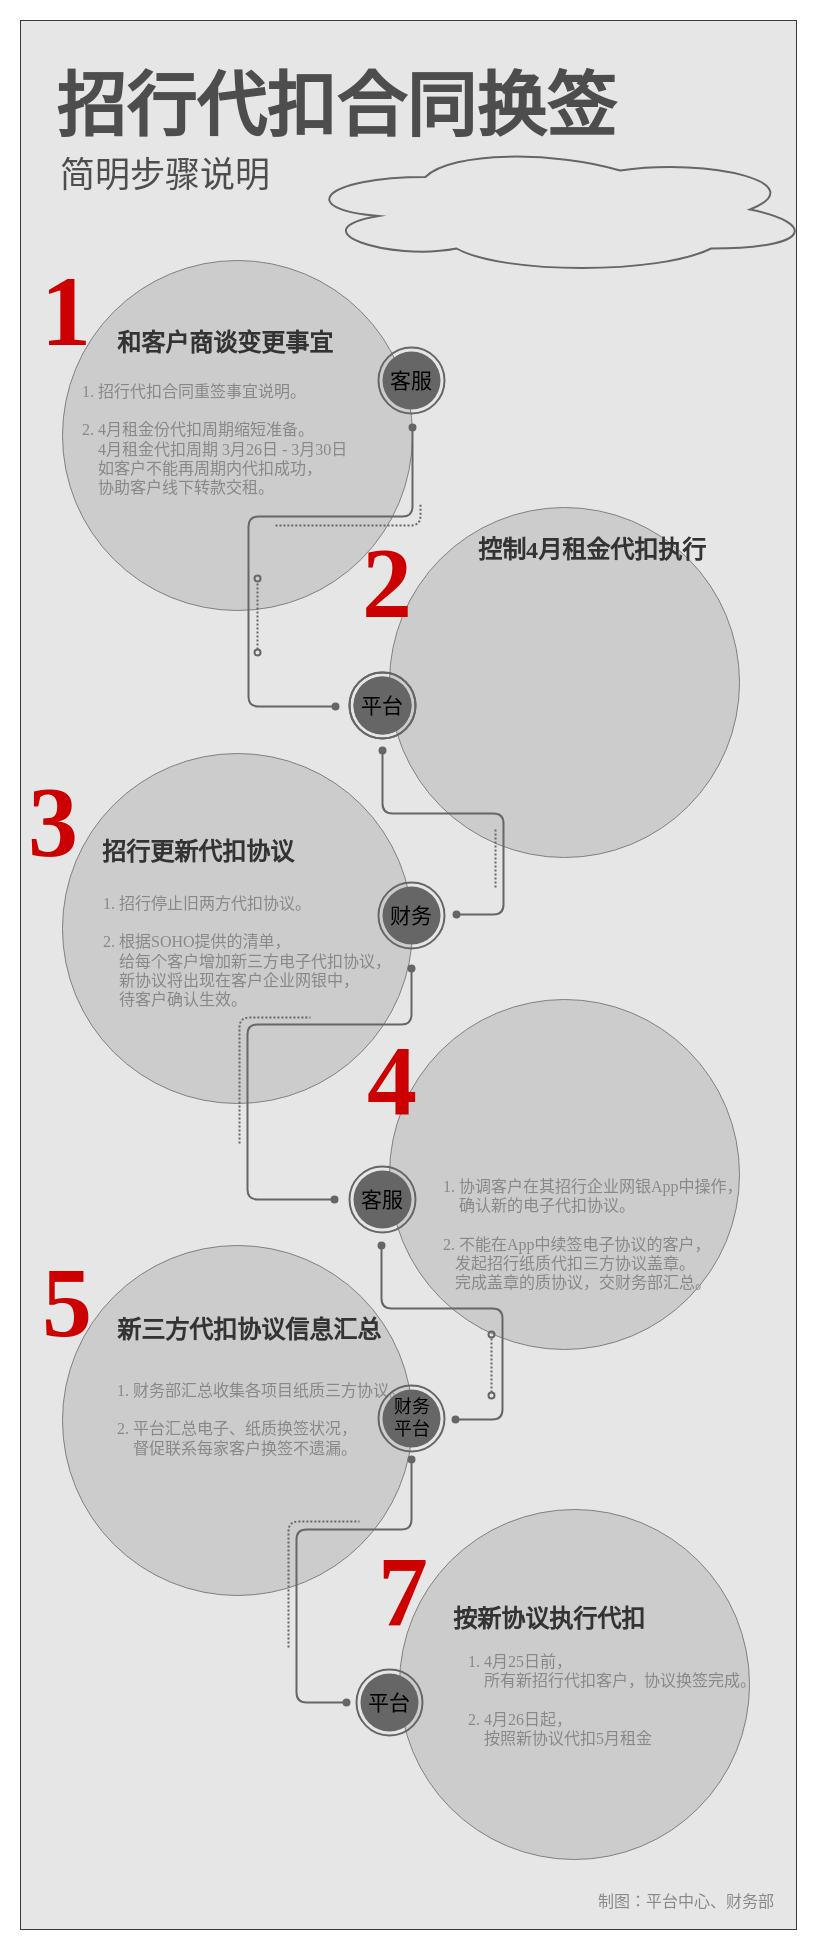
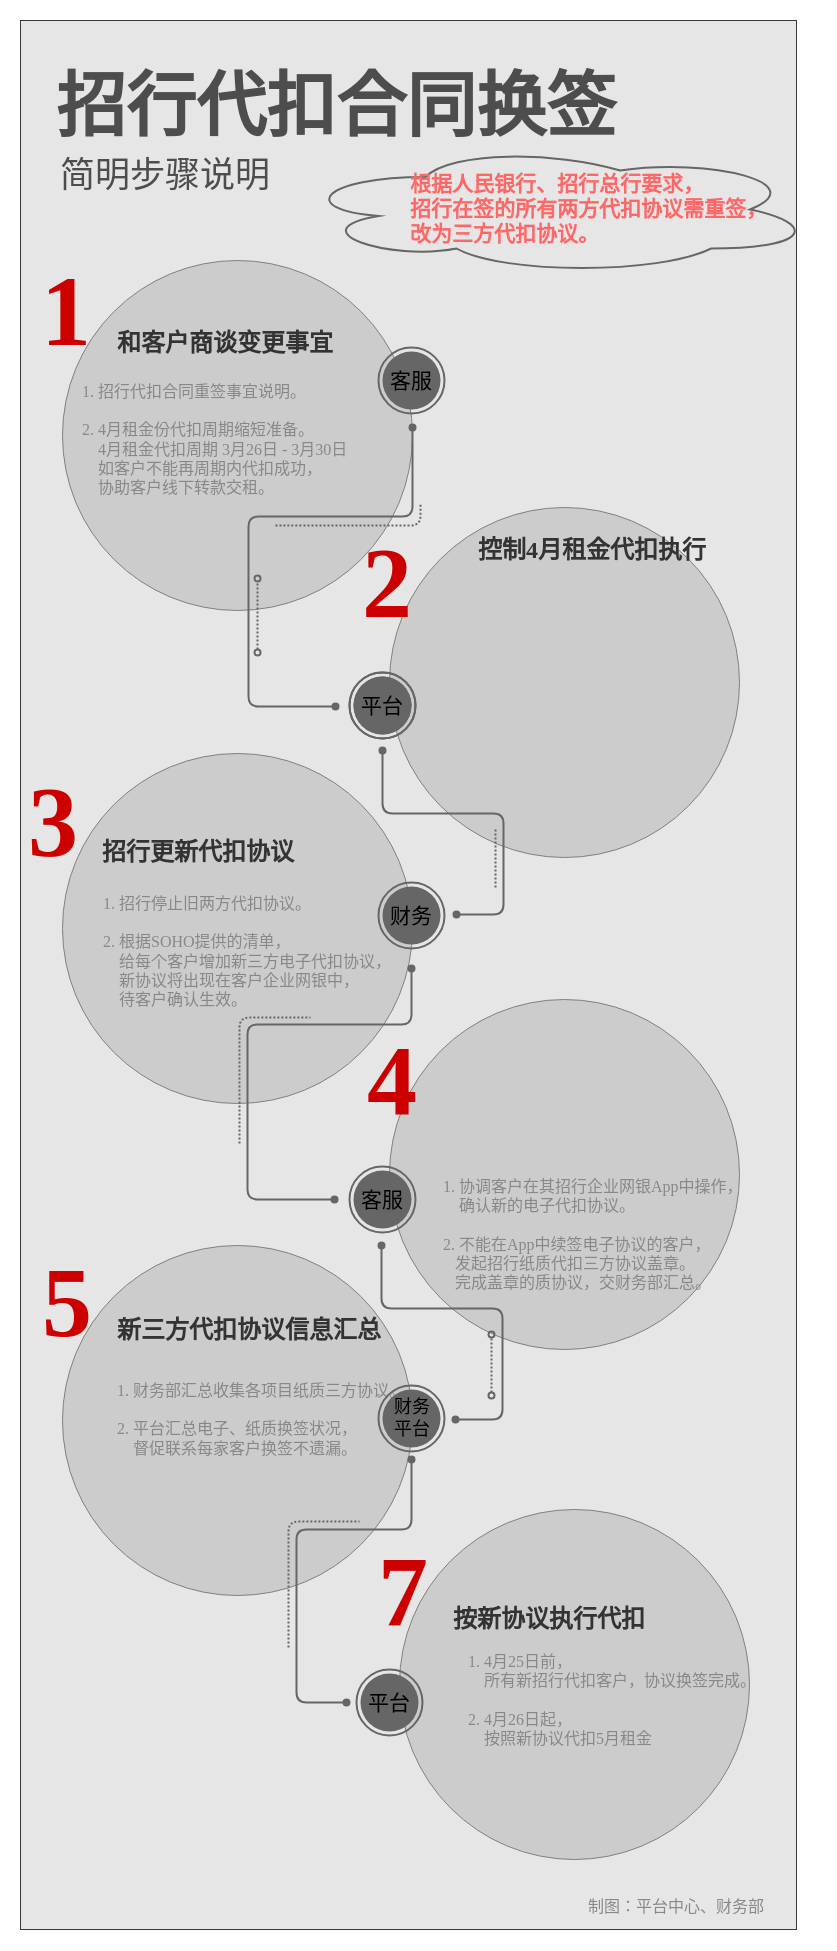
none -> (594, 209)
(692, 1900) -> (682, 1905)
